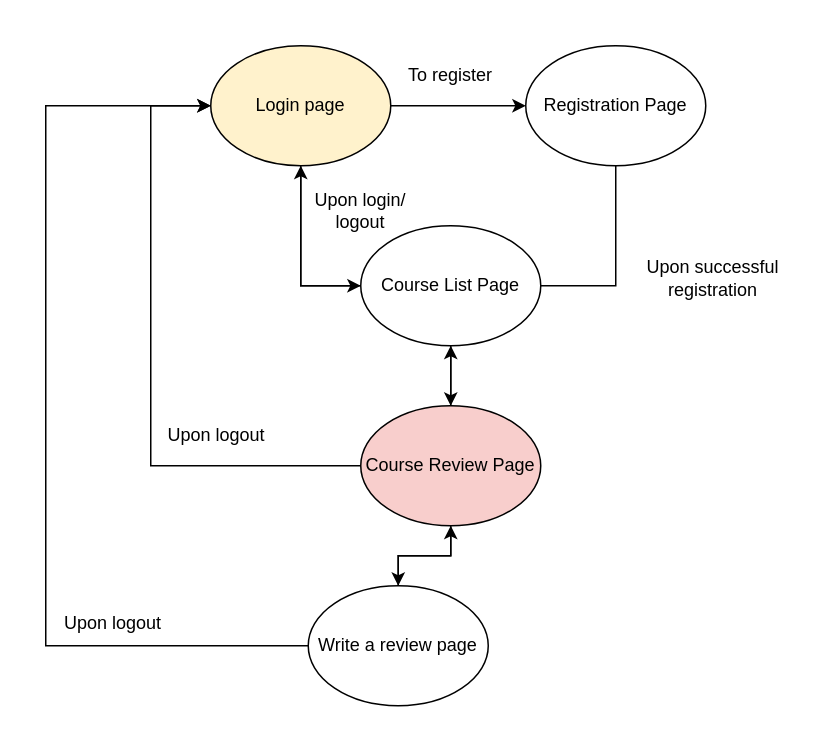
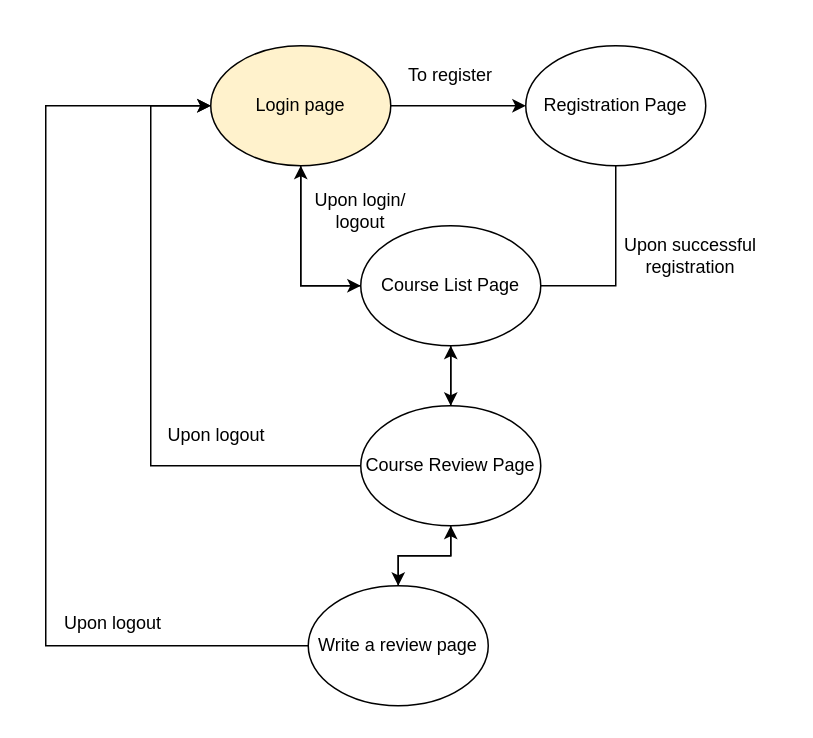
(713, 278) -> (691, 256)
(451, 466) -> (451, 466)
